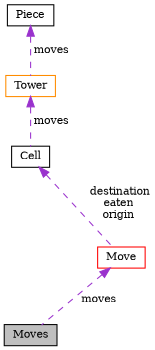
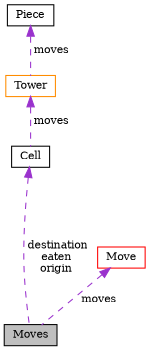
(80, 211) -> (24, 251)
